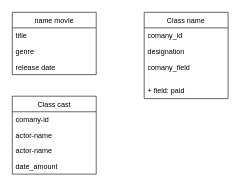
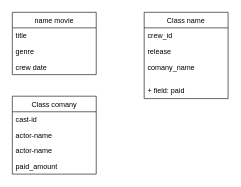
(165, 36) -> (161, 36)
(168, 52) -> (161, 52)
(38, 67) -> (33, 67)
(170, 67) -> (170, 67)
(54, 104) -> (54, 104)
(33, 120) -> (29, 120)
(38, 167) -> (37, 167)
